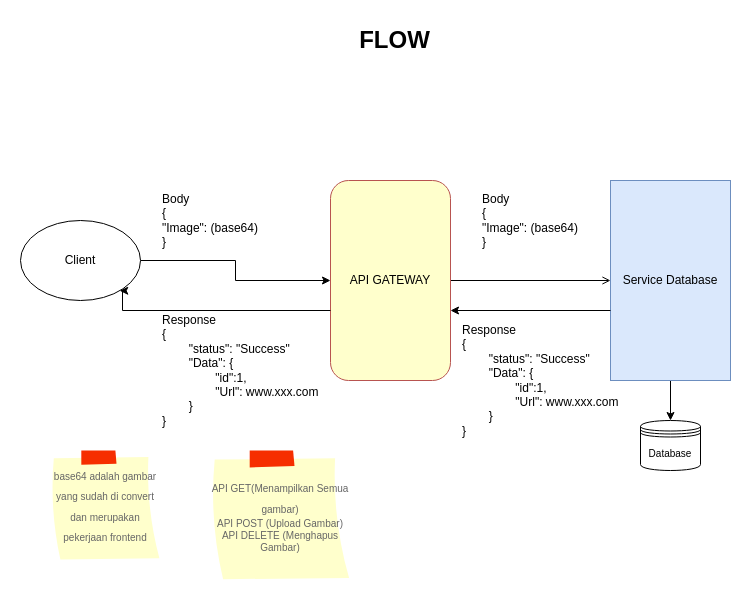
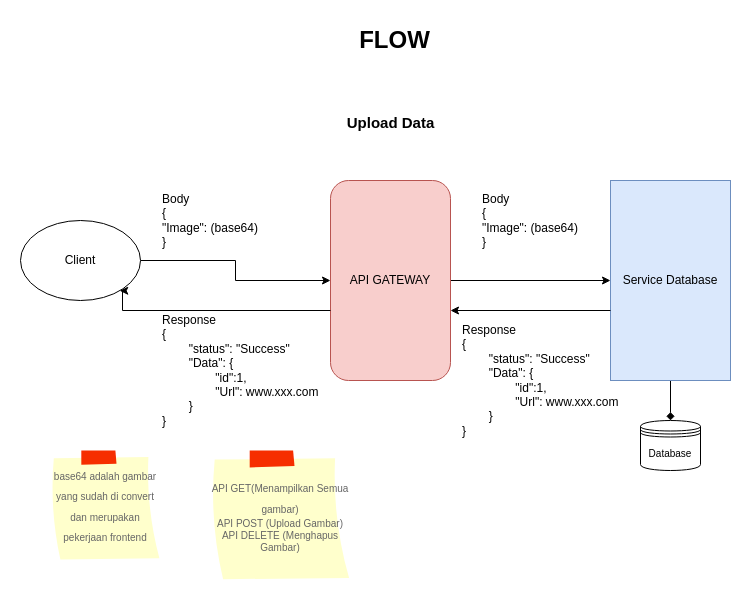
none -> (391, 121)
(391, 281) -> (391, 281)
(604, 281) -> (602, 281)
(671, 412) -> (671, 412)
